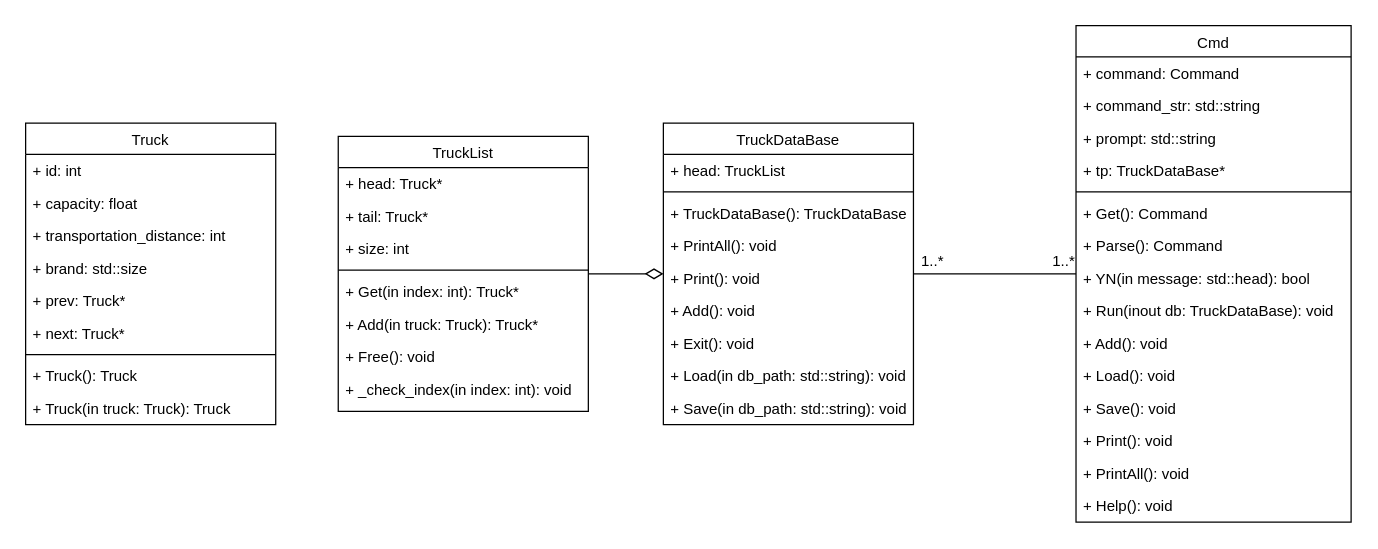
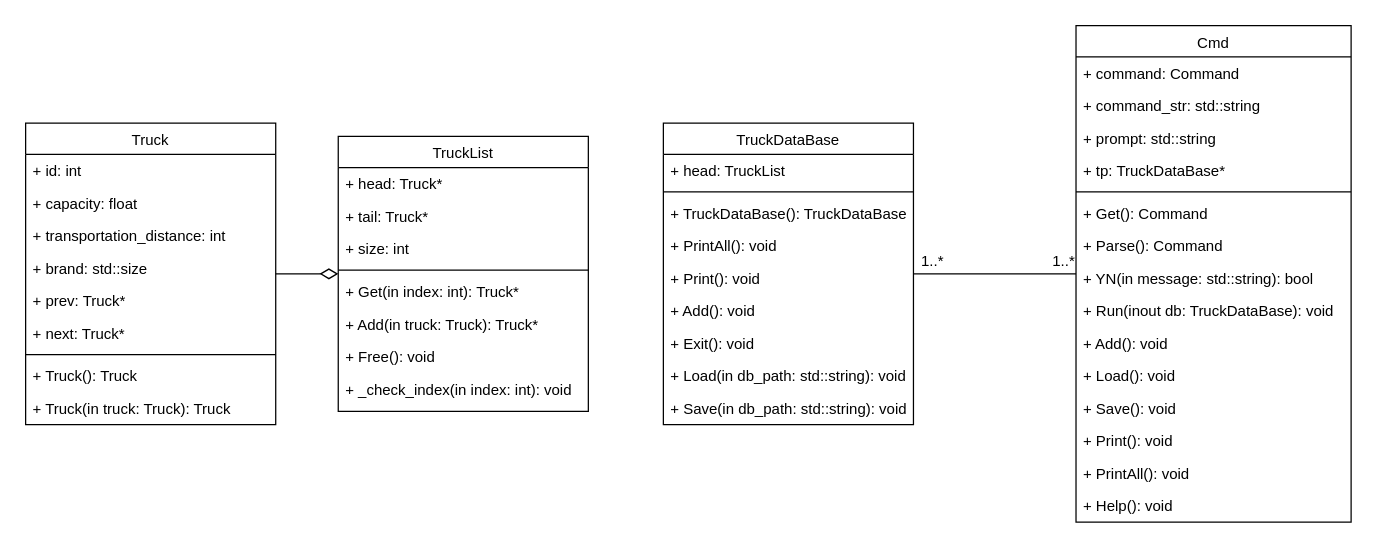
none -> (299, 274)
(617, 274) -> none
(1202, 279) -> (1208, 279)
